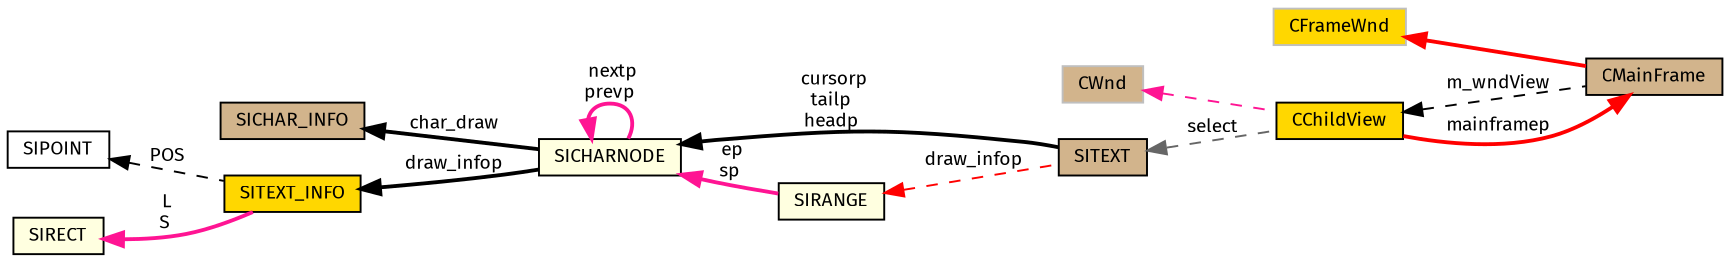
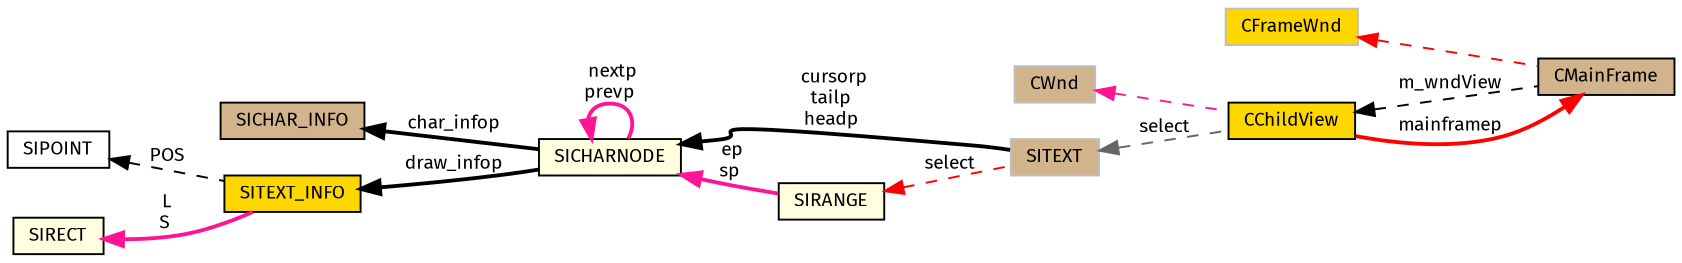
(1506, 53) -> (1458, 53)
(452, 124) -> (452, 124)
(1103, 157) -> (1055, 157)
(971, 160) -> (948, 164)
